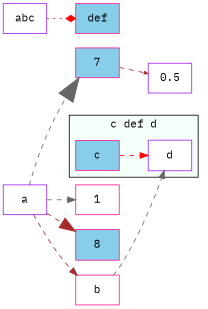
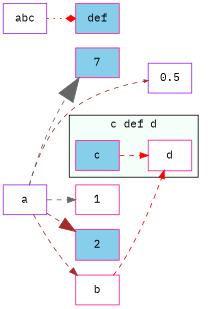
(132, 70) -> (72, 110)
(170, 155) -> (170, 155)
(141, 228) -> (141, 228)
(97, 245) -> (97, 245)
